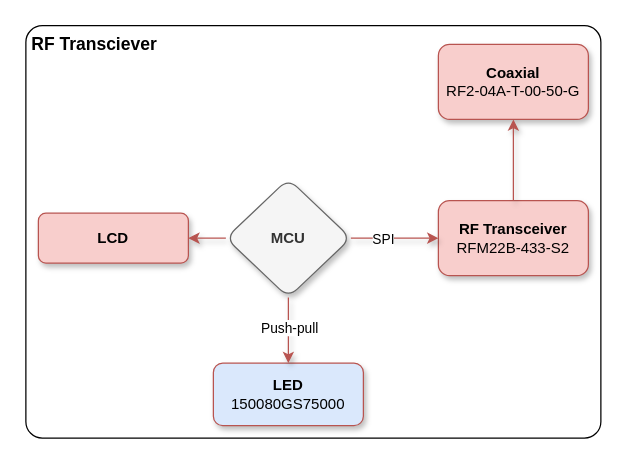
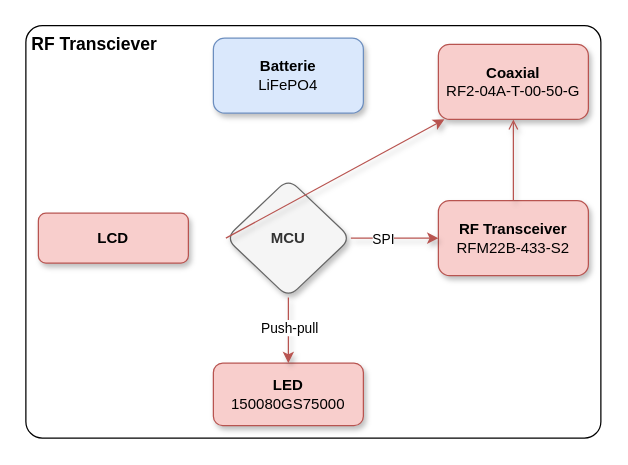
none -> (288, 76)
(513, 129) -> (513, 126)
(211, 238) -> (331, 181)
(288, 394) -> (288, 394)
